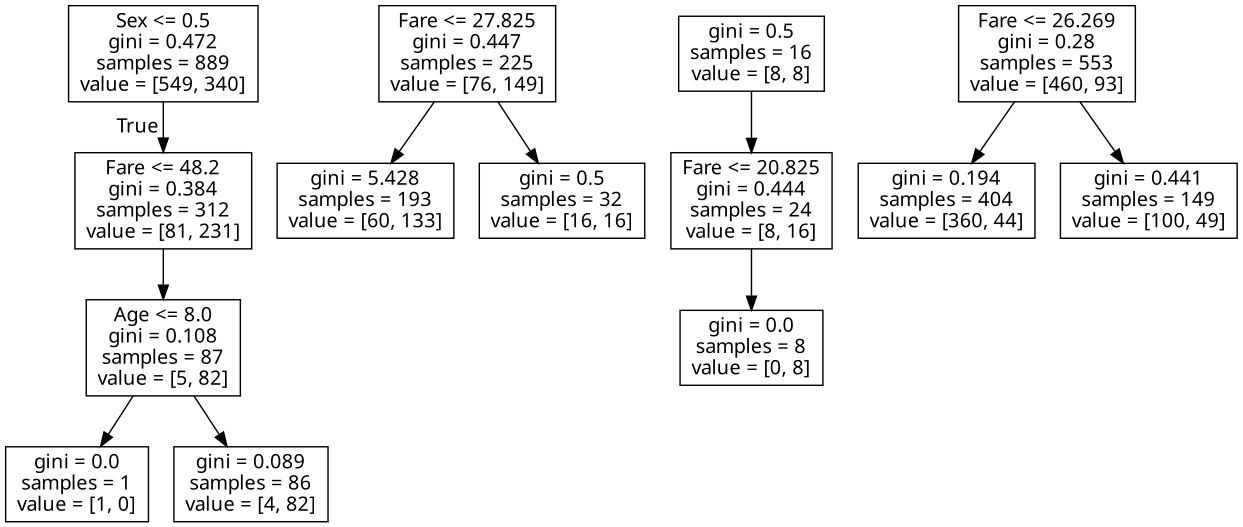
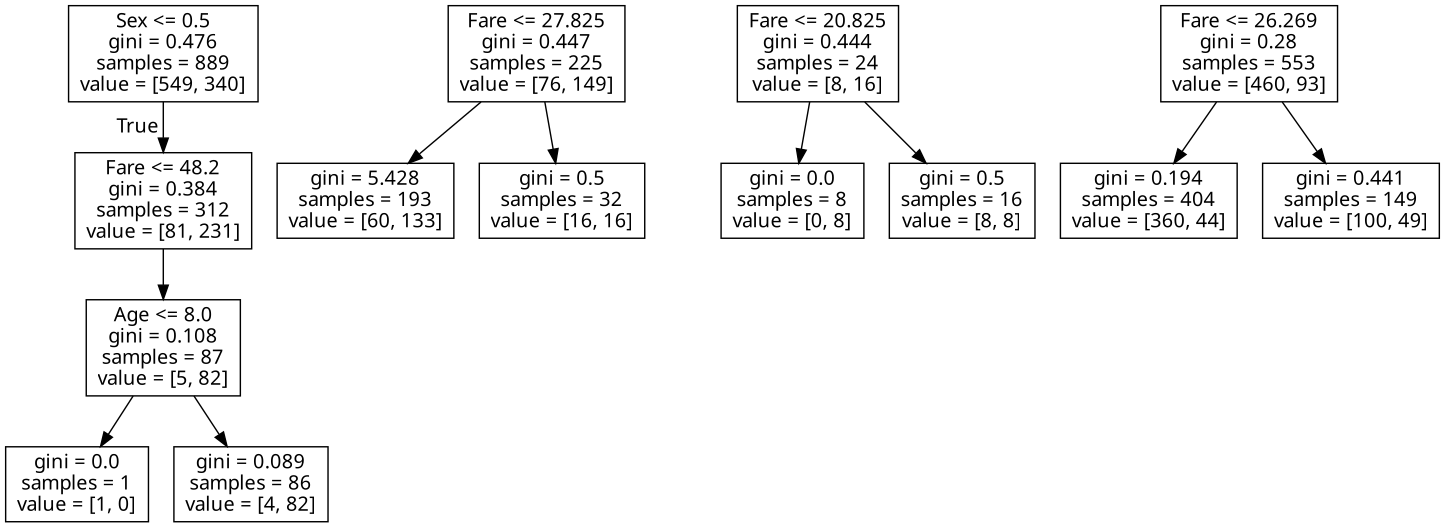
(163, 54) -> (163, 54)
(751, 115) -> (890, 127)
